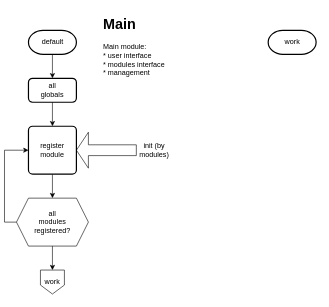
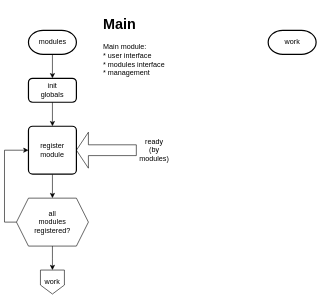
(53, 42) -> (53, 42)
(53, 90) -> (53, 90)
(155, 150) -> (155, 150)
